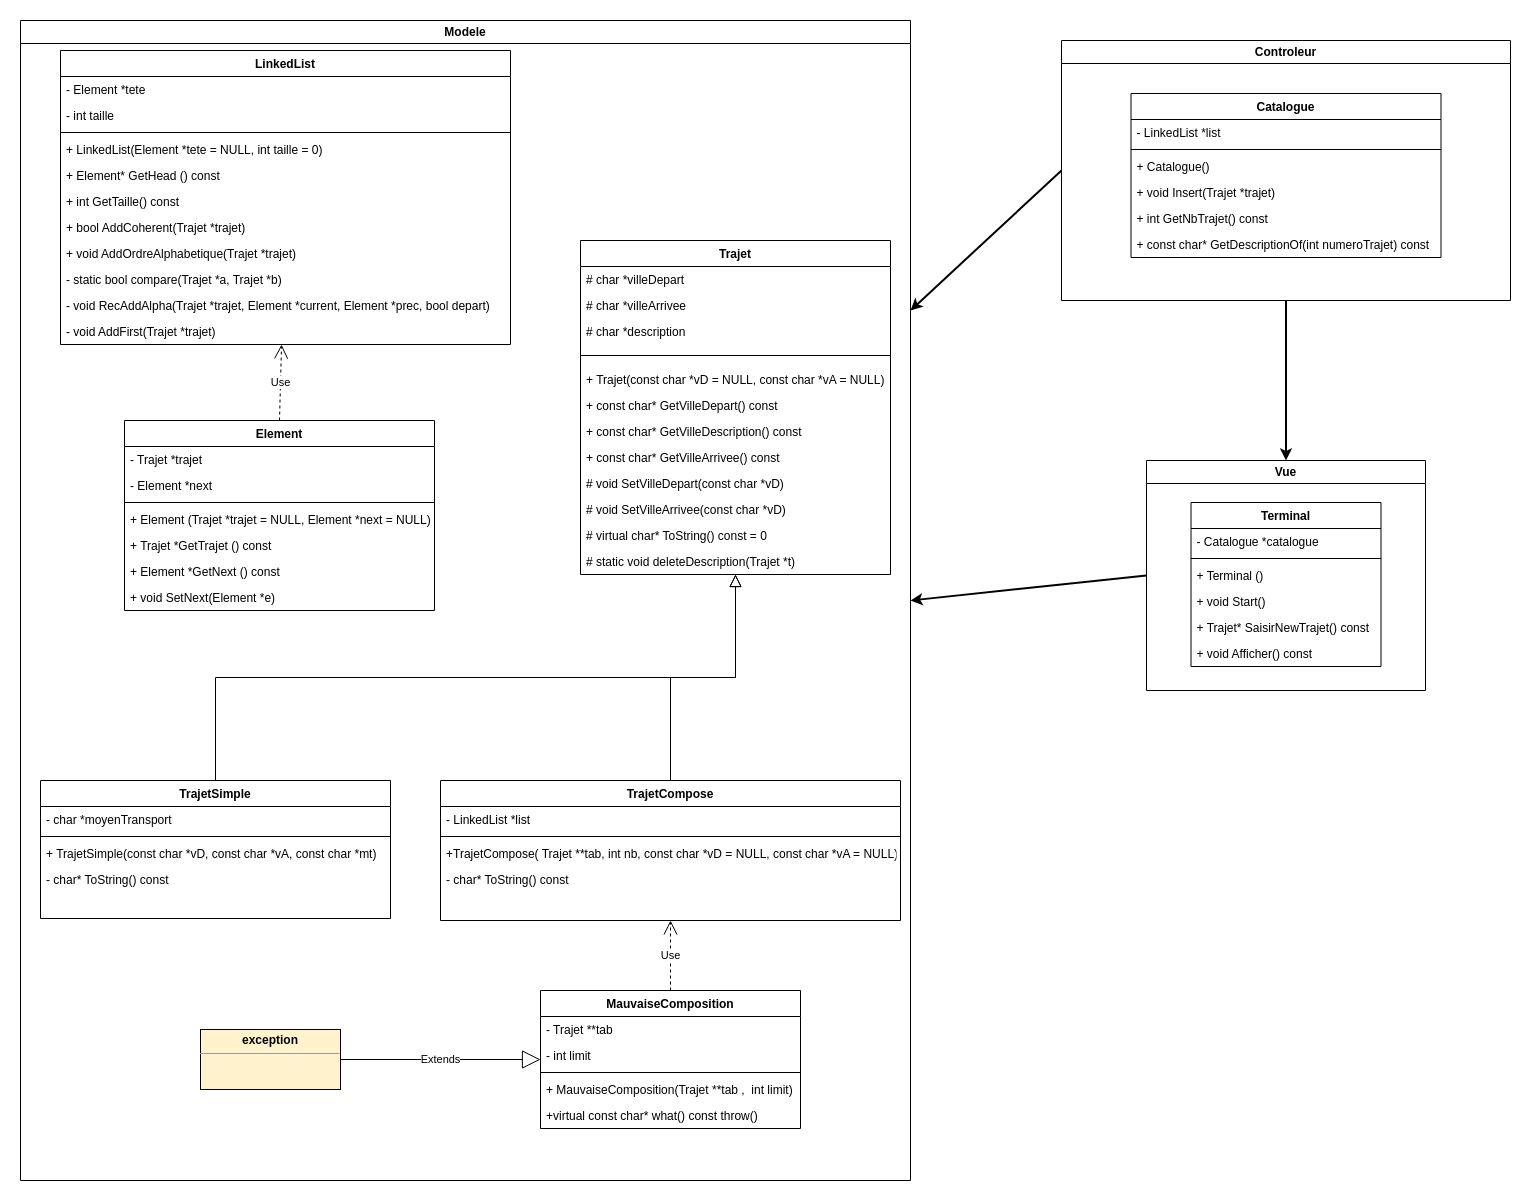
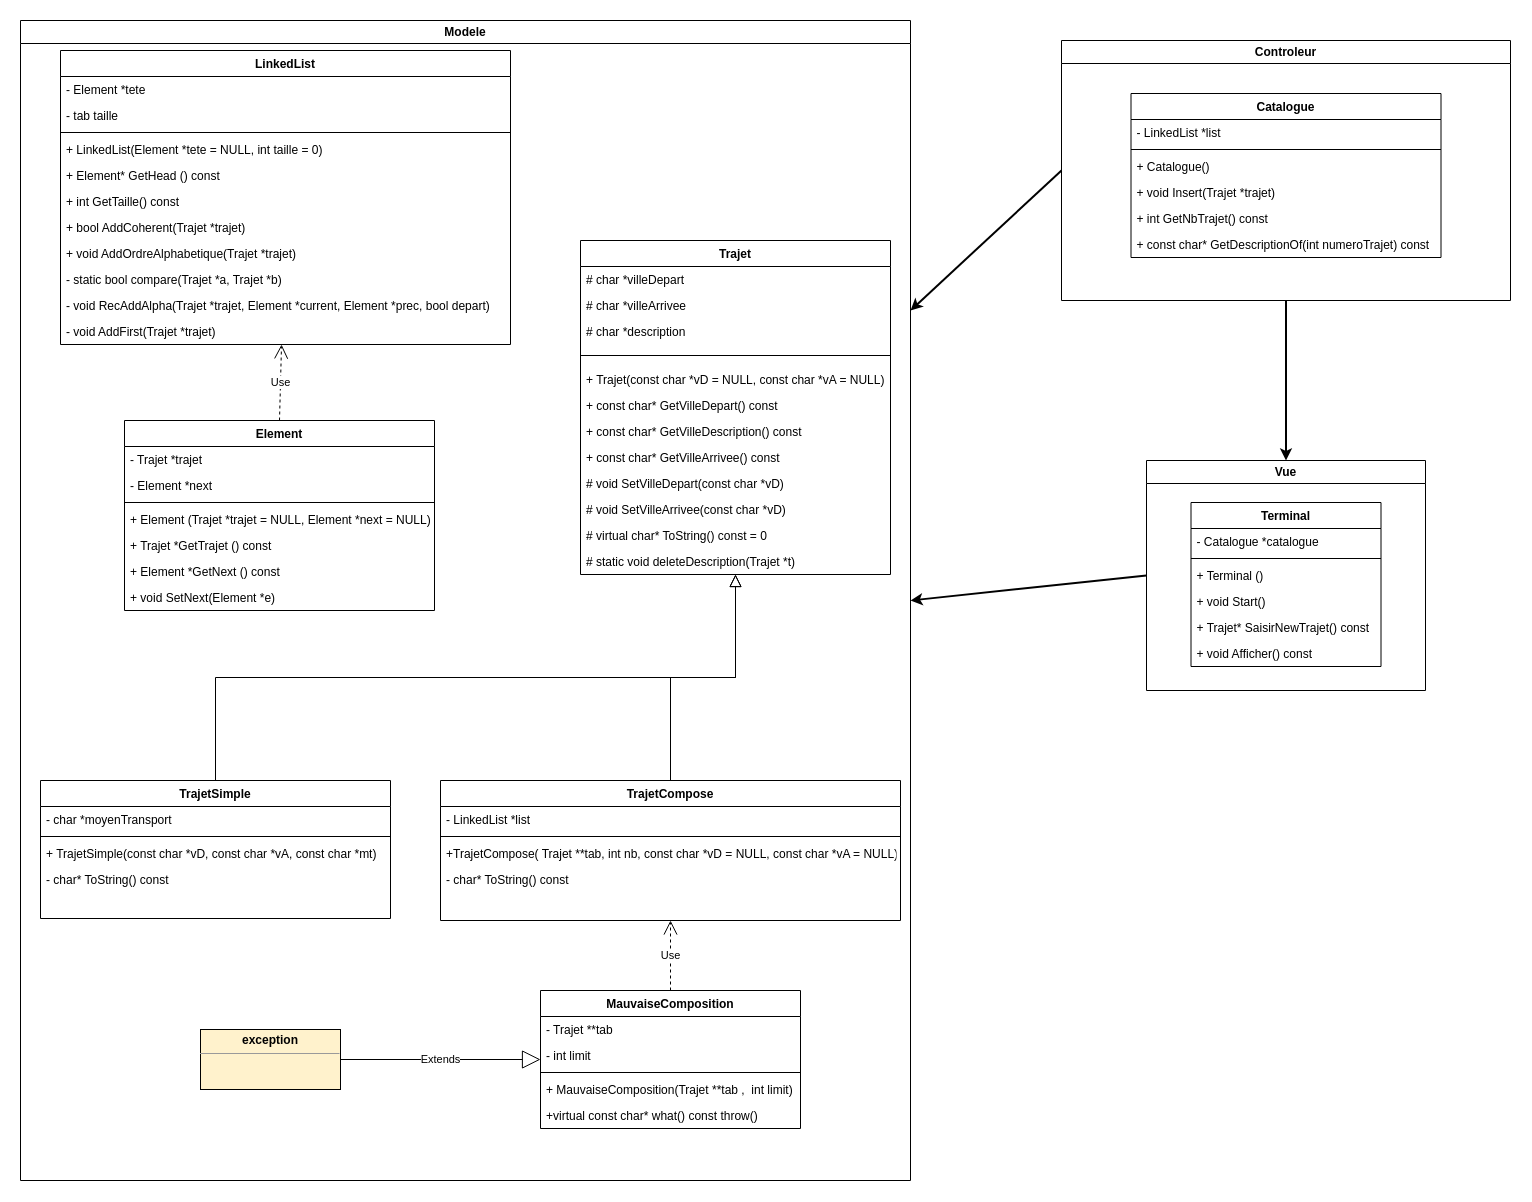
(97, 116) -> (99, 116)
